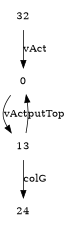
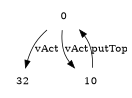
(23, 45) -> (35, 44)
(23, 146) -> (91, 81)
(23, 211) -> none
